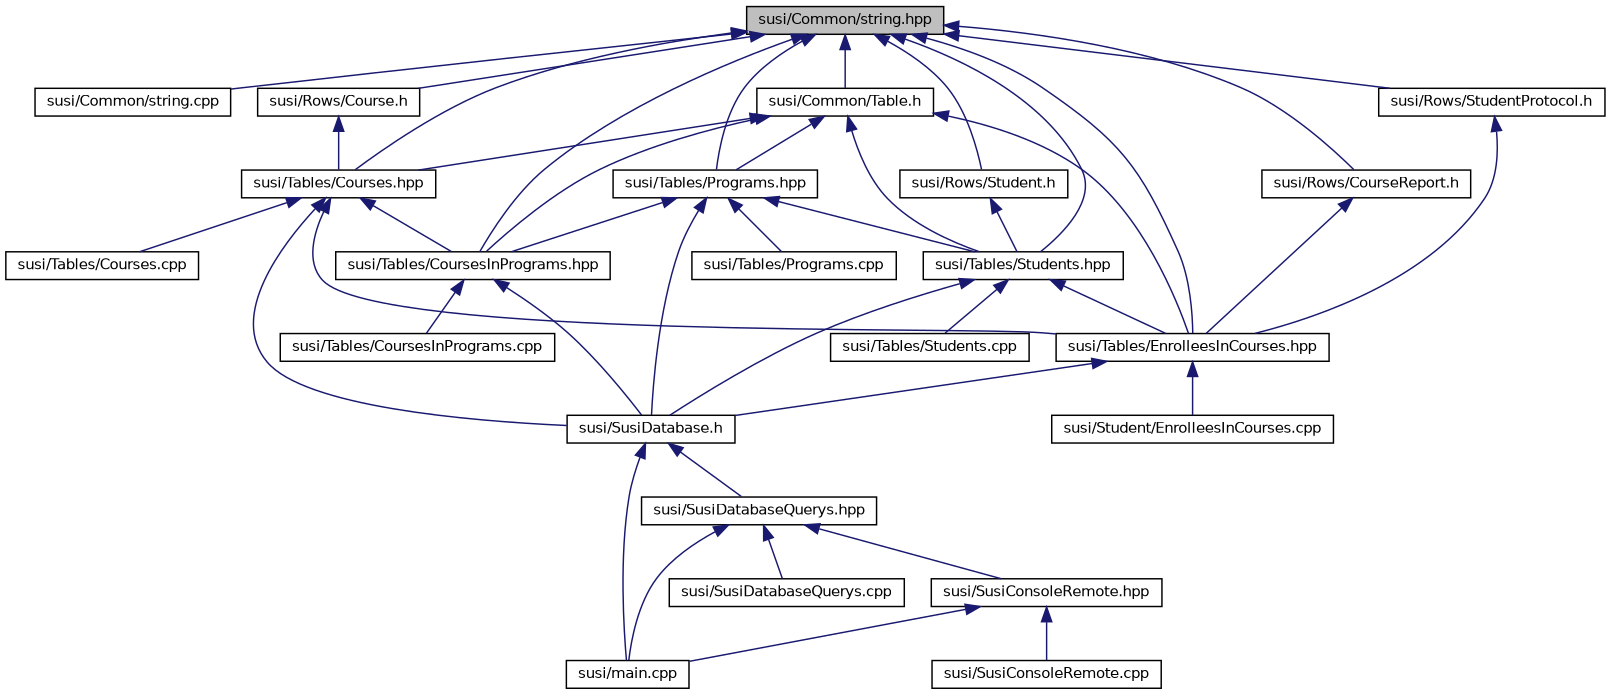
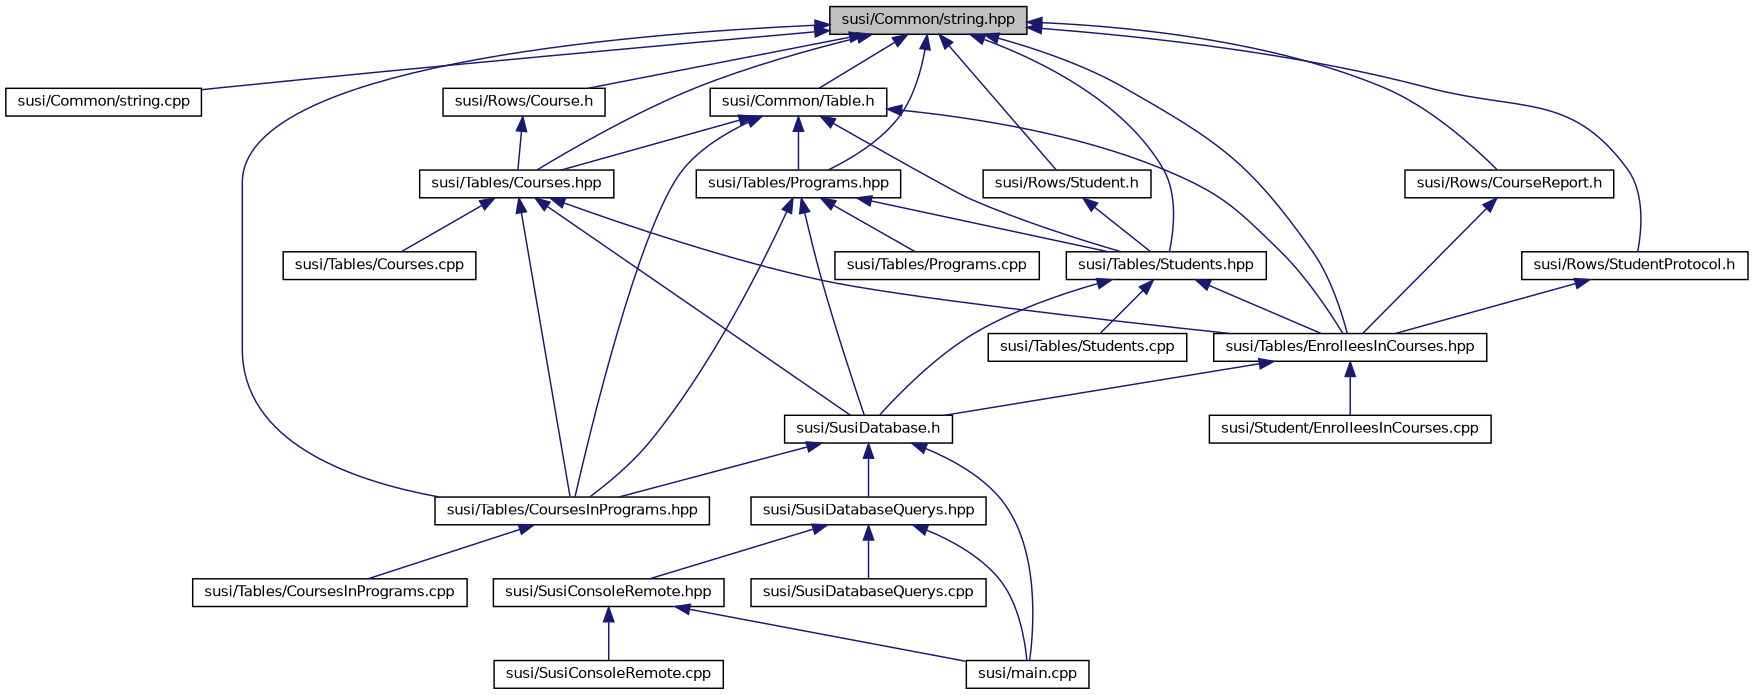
(580, 345) -> (713, 472)
